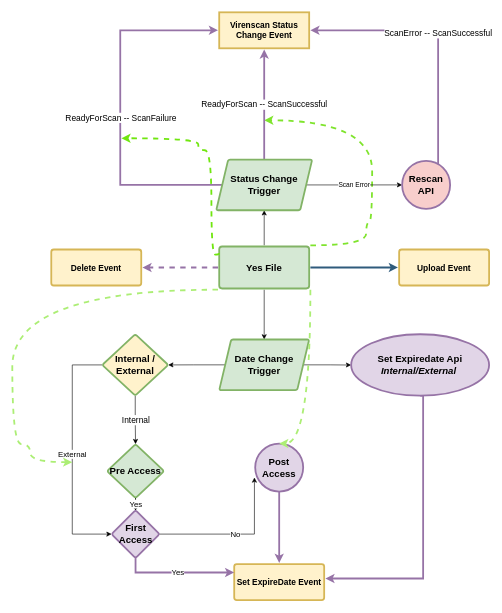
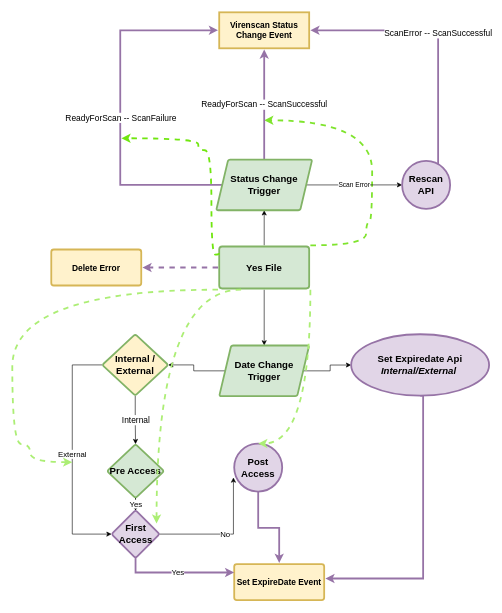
(426, 185) -> (426, 185)
(96, 268) -> (96, 268)
(351, 268) -> none
(444, 268) -> none
(264, 365) -> (264, 371)
none -> (166, 393)
(279, 468) -> (258, 468)
